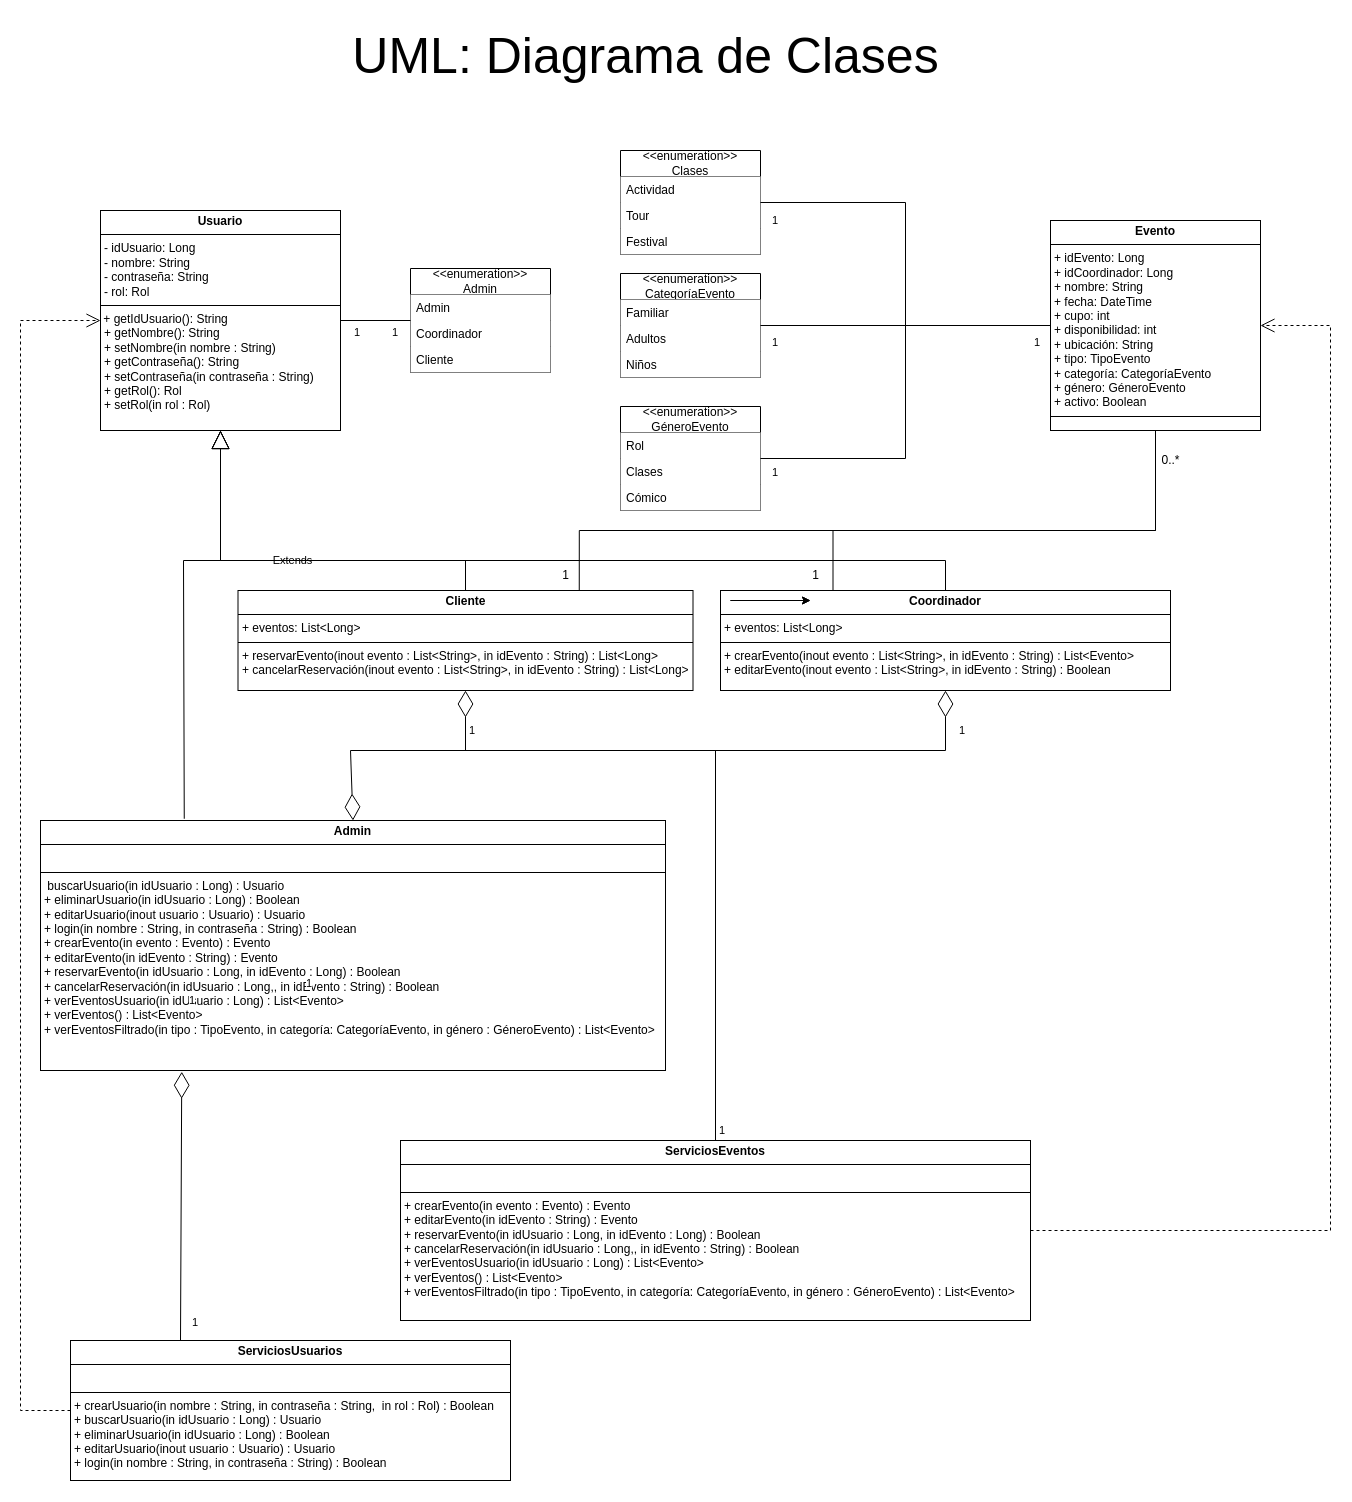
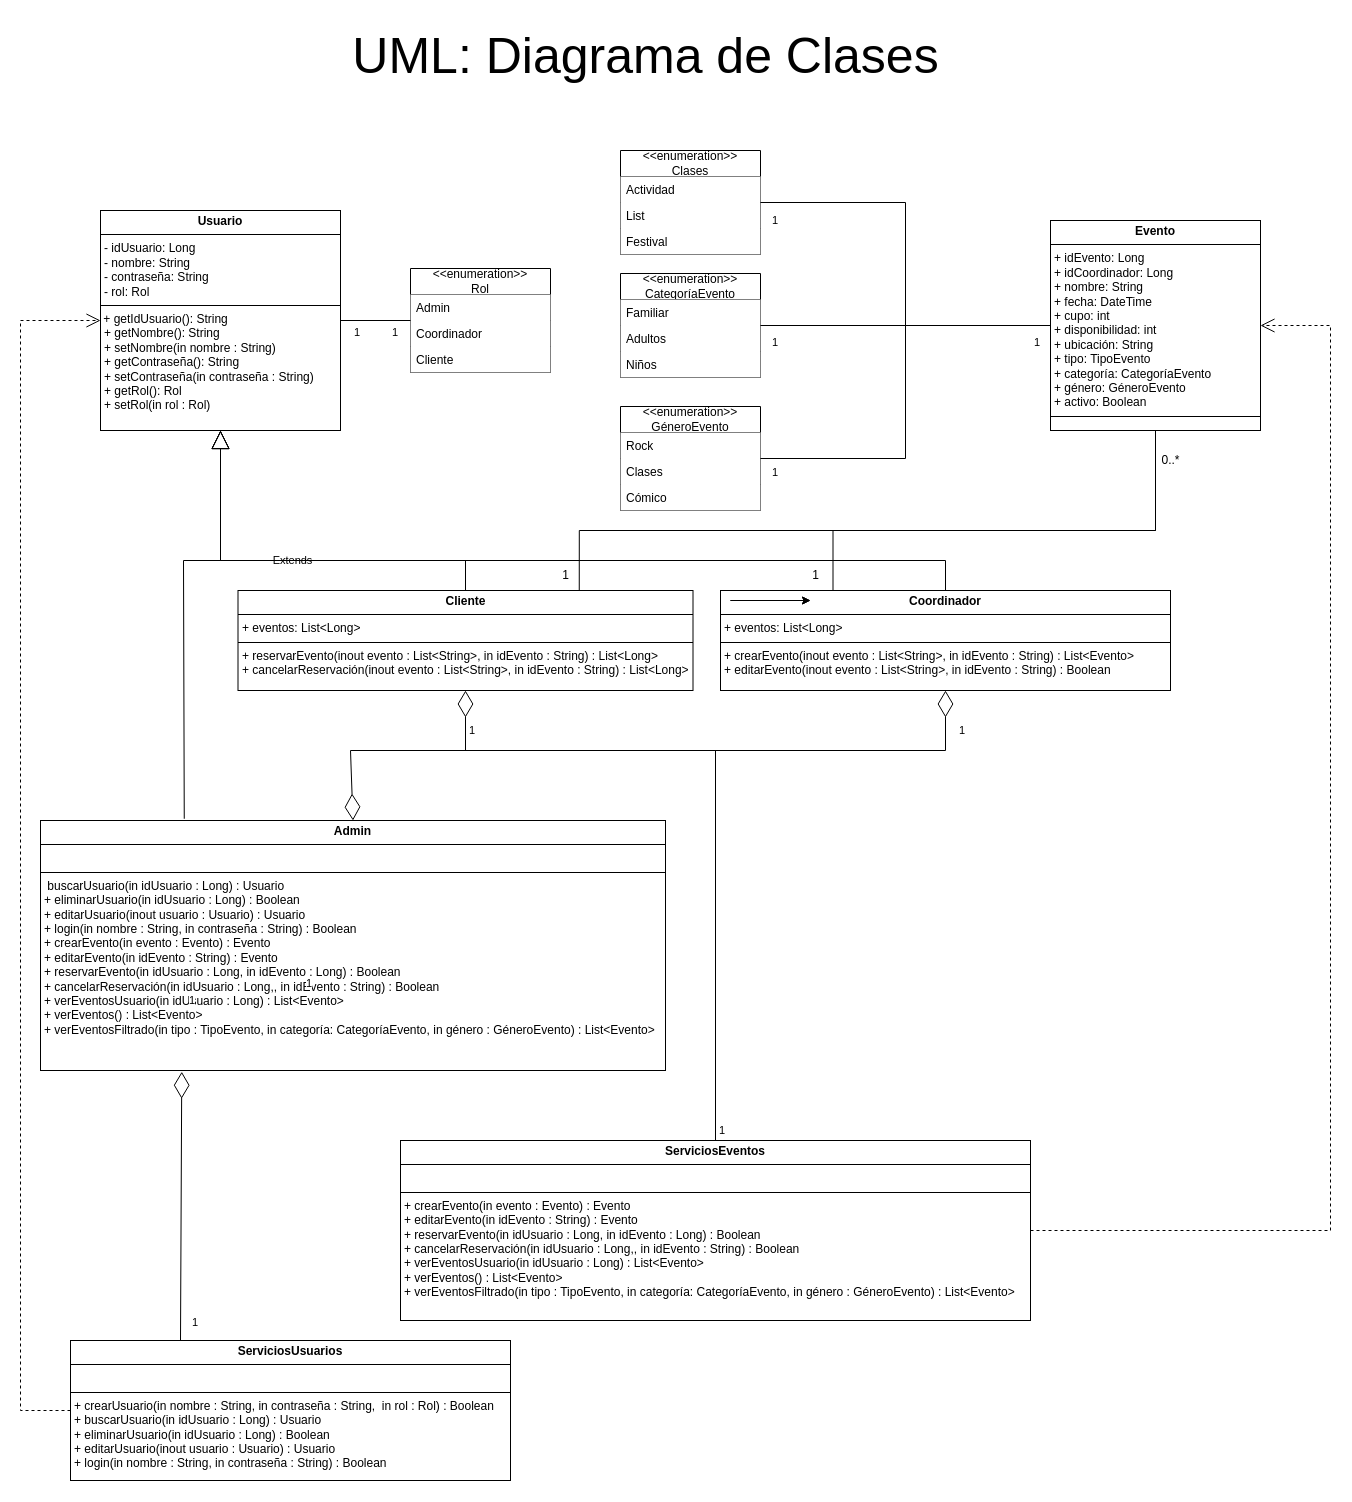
(640, 217) -> (638, 217)
(481, 282) -> (481, 282)
(635, 447) -> (640, 447)
